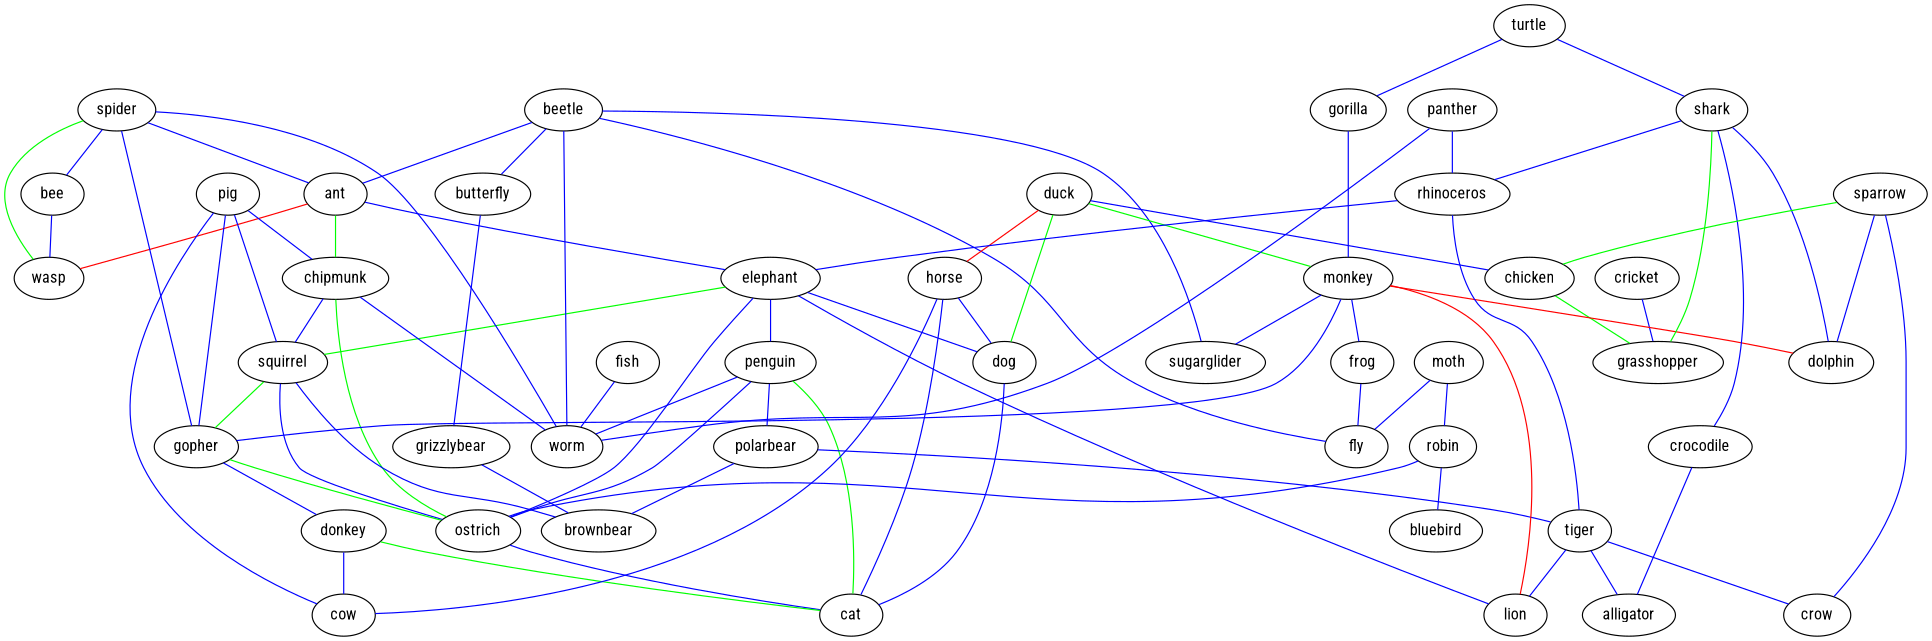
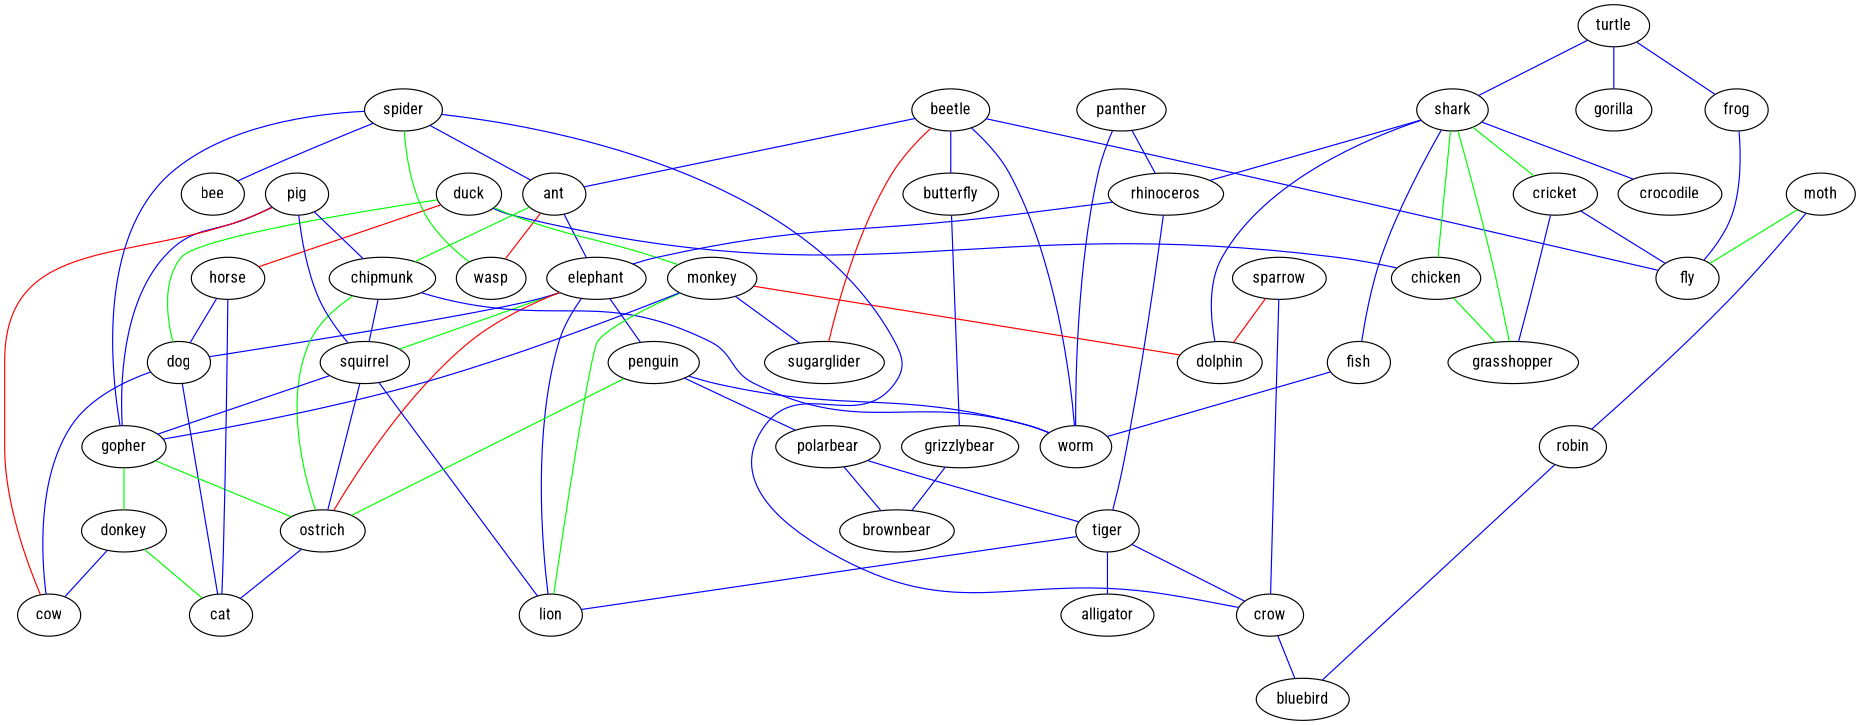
(955, 132) -> (870, 216)
none -> (1503, 152)
(1348, 178) -> none
(406, 200) -> (792, 407)
(1692, 231) -> (1444, 194)
none -> (1391, 232)
(51, 236) -> none
none -> (1623, 237)
(1856, 278) -> (1250, 320)
(1355, 321) -> (1676, 68)
(239, 405) -> (244, 405)
(1402, 405) -> (1754, 237)
(1522, 406) -> (581, 420)
(639, 442) -> (439, 370)
(135, 443) -> (14, 314)
(644, 472) -> (488, 447)
(845, 474) -> none
(409, 481) -> (458, 489)
(270, 489) -> (124, 489)
(964, 493) -> none
(1665, 531) -> none
(710, 544) -> (55, 460)
none -> (1286, 657)
